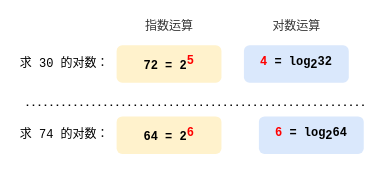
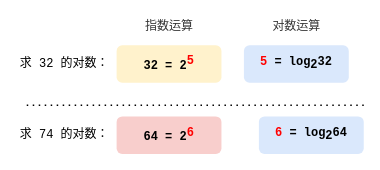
(65, 64) -> (65, 64)
(169, 64) -> (169, 64)
(297, 64) -> (297, 64)
(169, 135) -> (169, 135)
